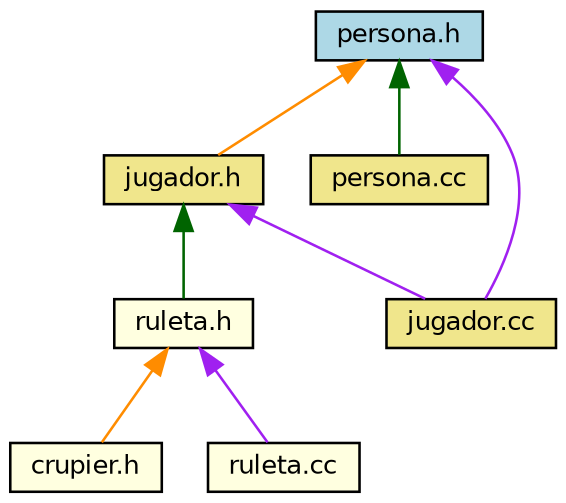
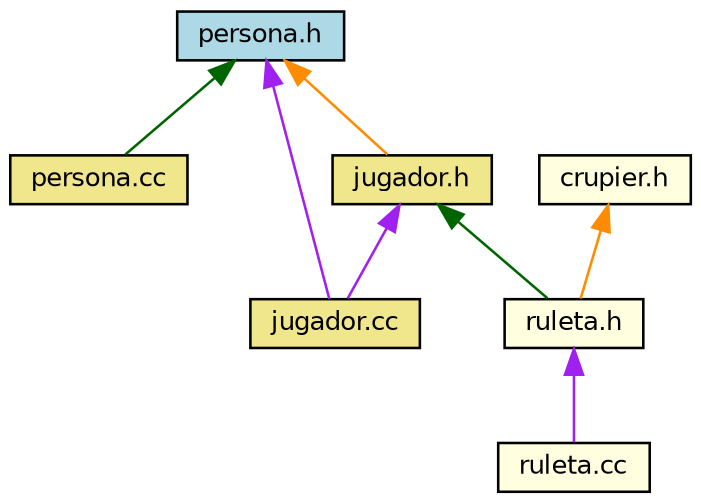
(127, 406) -> (591, 264)
